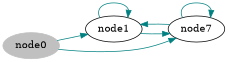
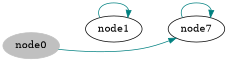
(159, 24) -> none
(151, 34) -> none
(69, 38) -> none
